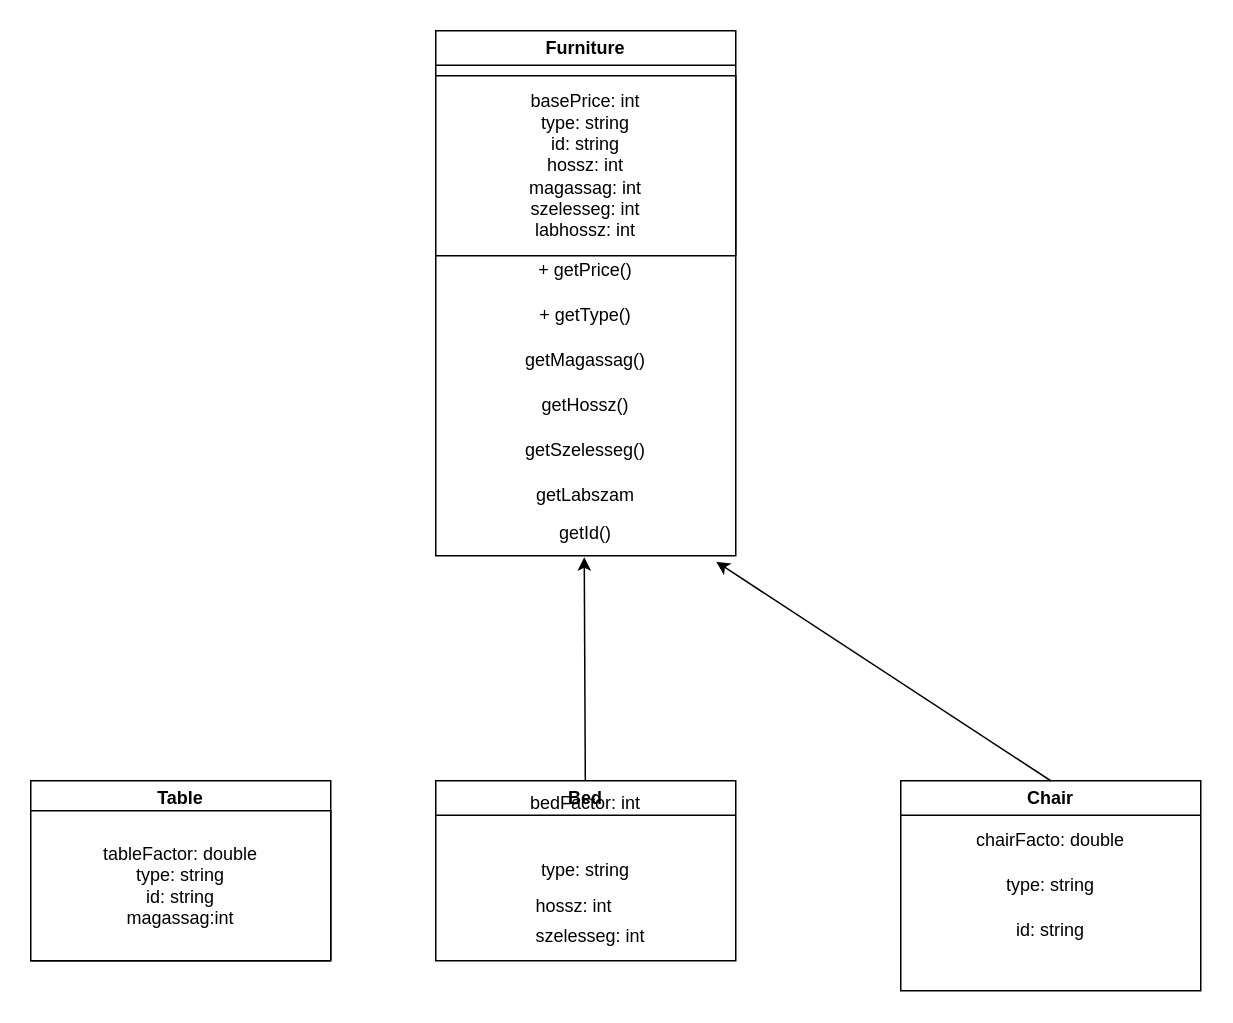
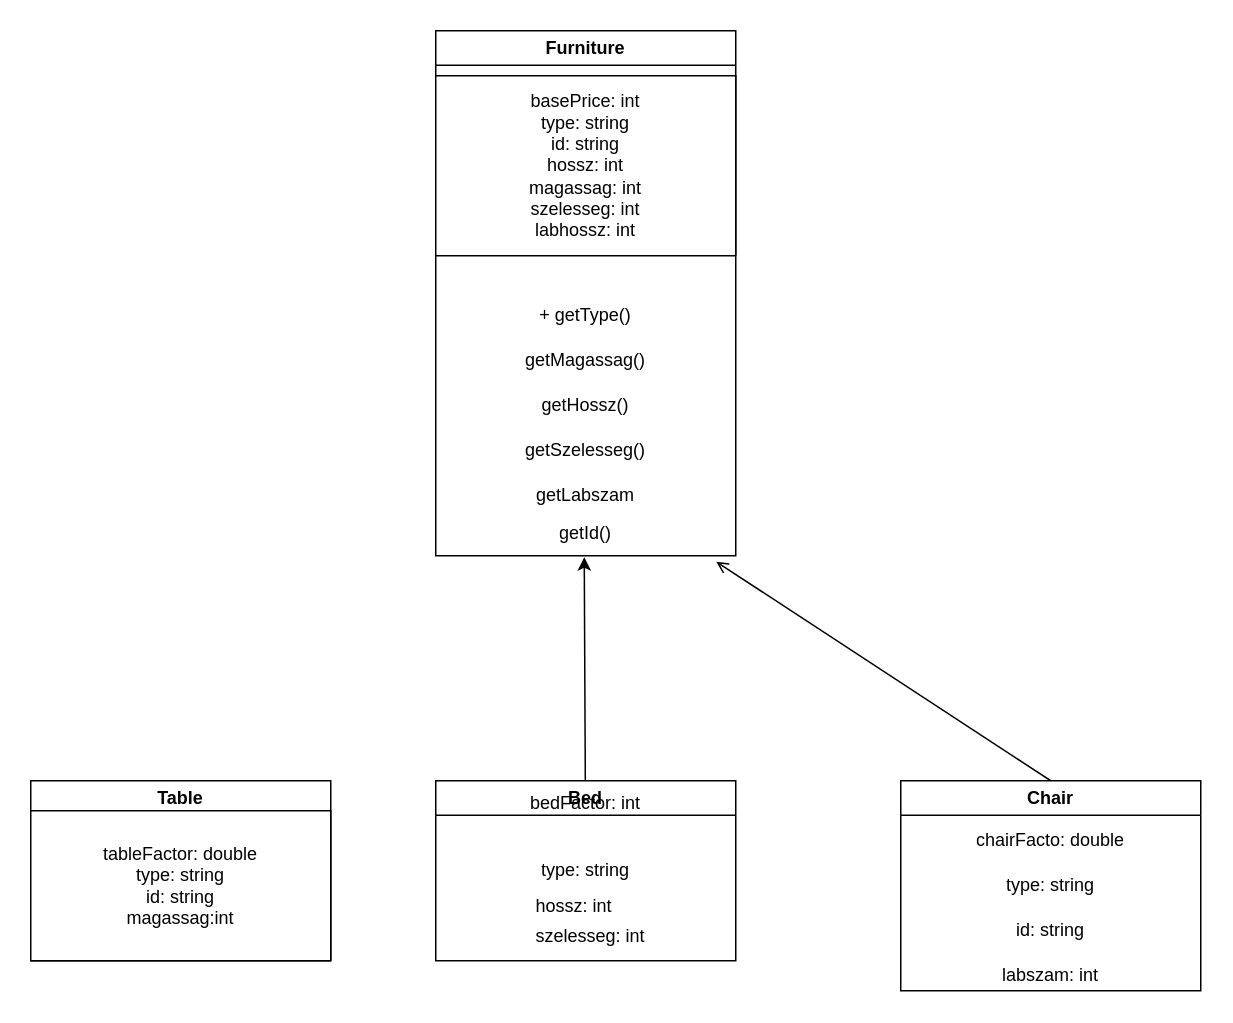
(586, 271) -> none
(725, 568) -> (722, 566)
none -> (1051, 976)
